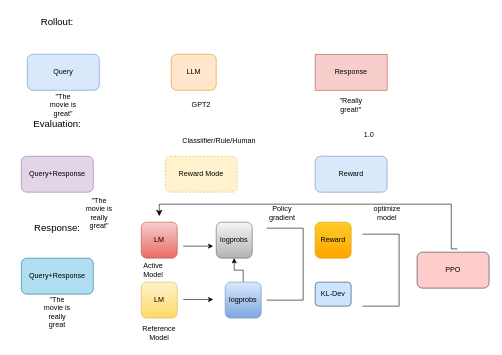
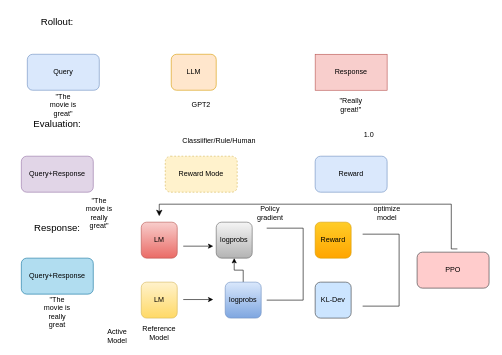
(282, 213) -> (270, 213)
(153, 270) -> (117, 336)
(333, 294) -> (333, 300)
